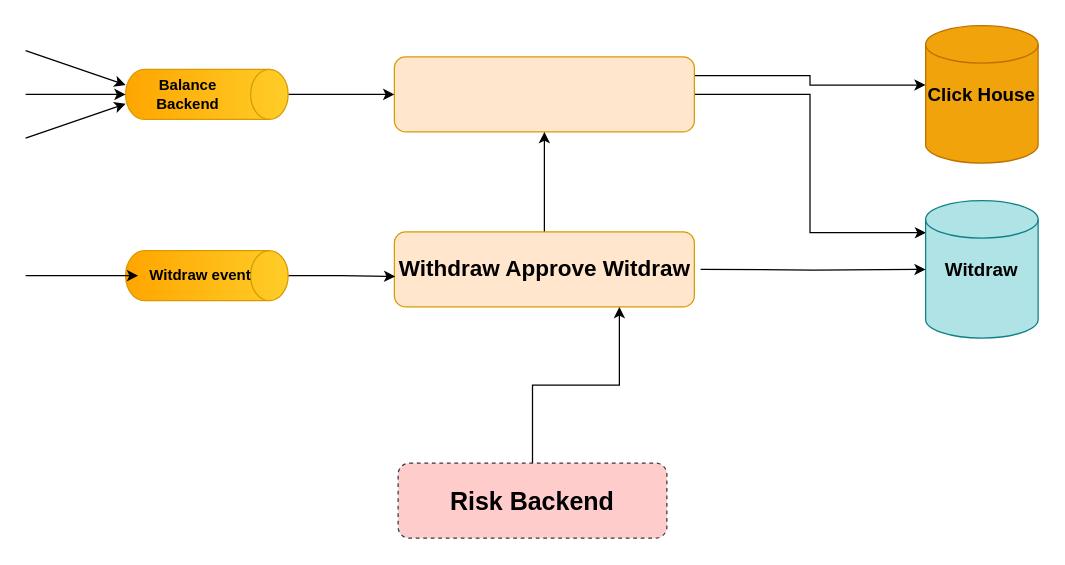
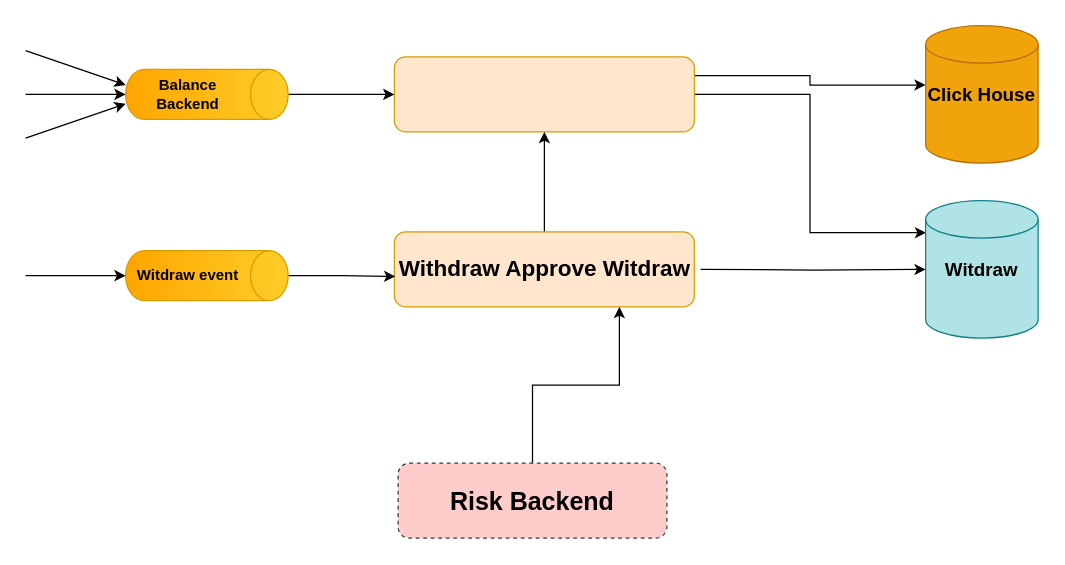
(201, 276) -> (188, 276)
